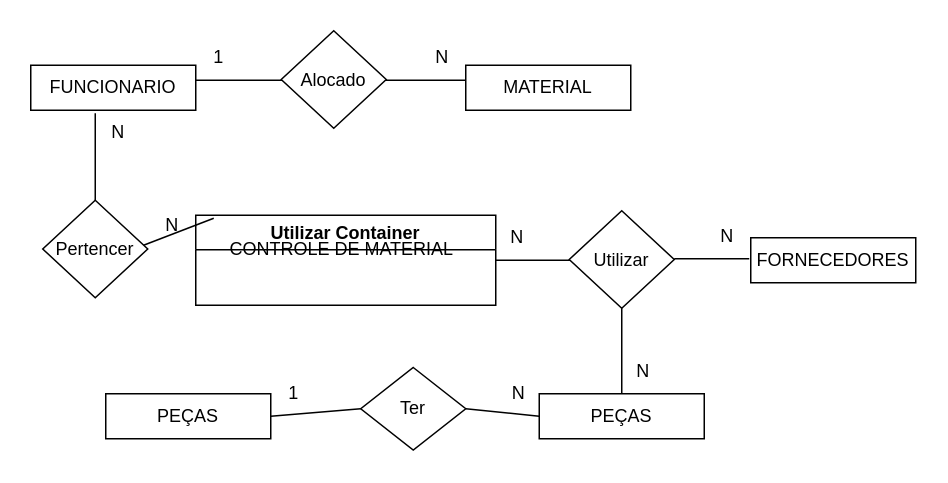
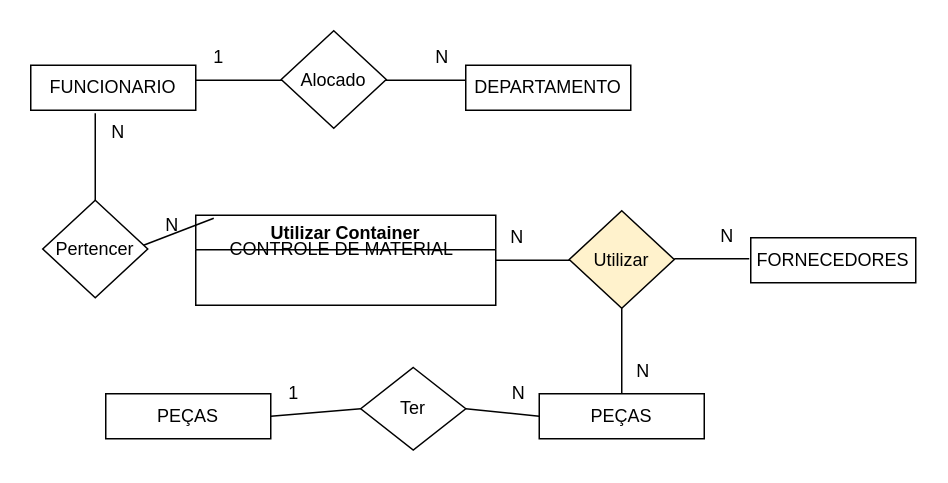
(548, 88) -> (548, 88)
(622, 260) -> (622, 260)
